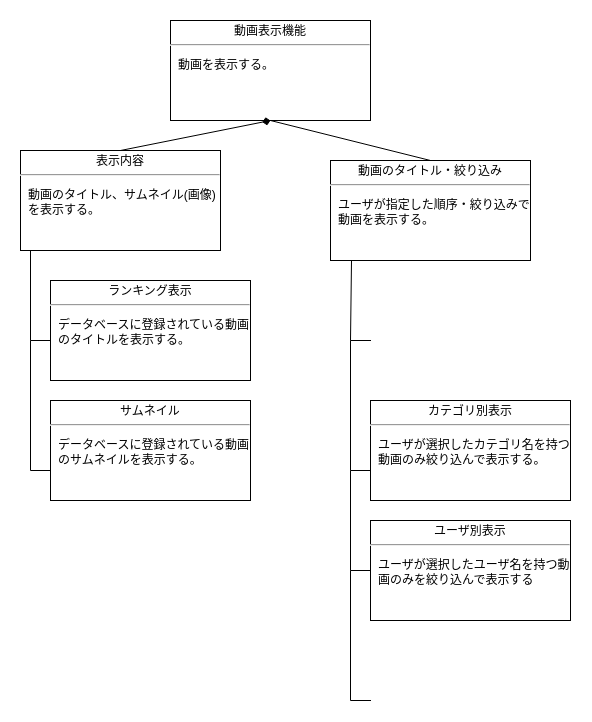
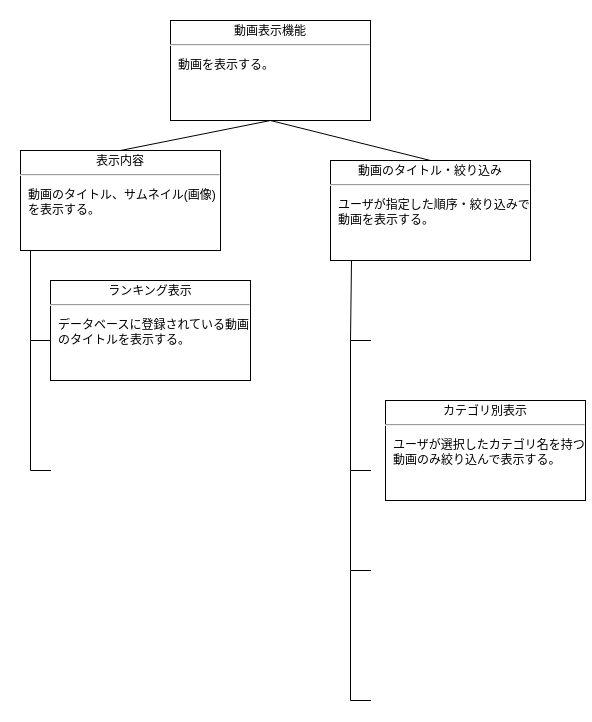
(262, 122) -> (265, 122)
(151, 451) -> none
(471, 451) -> (486, 451)
(471, 571) -> none
